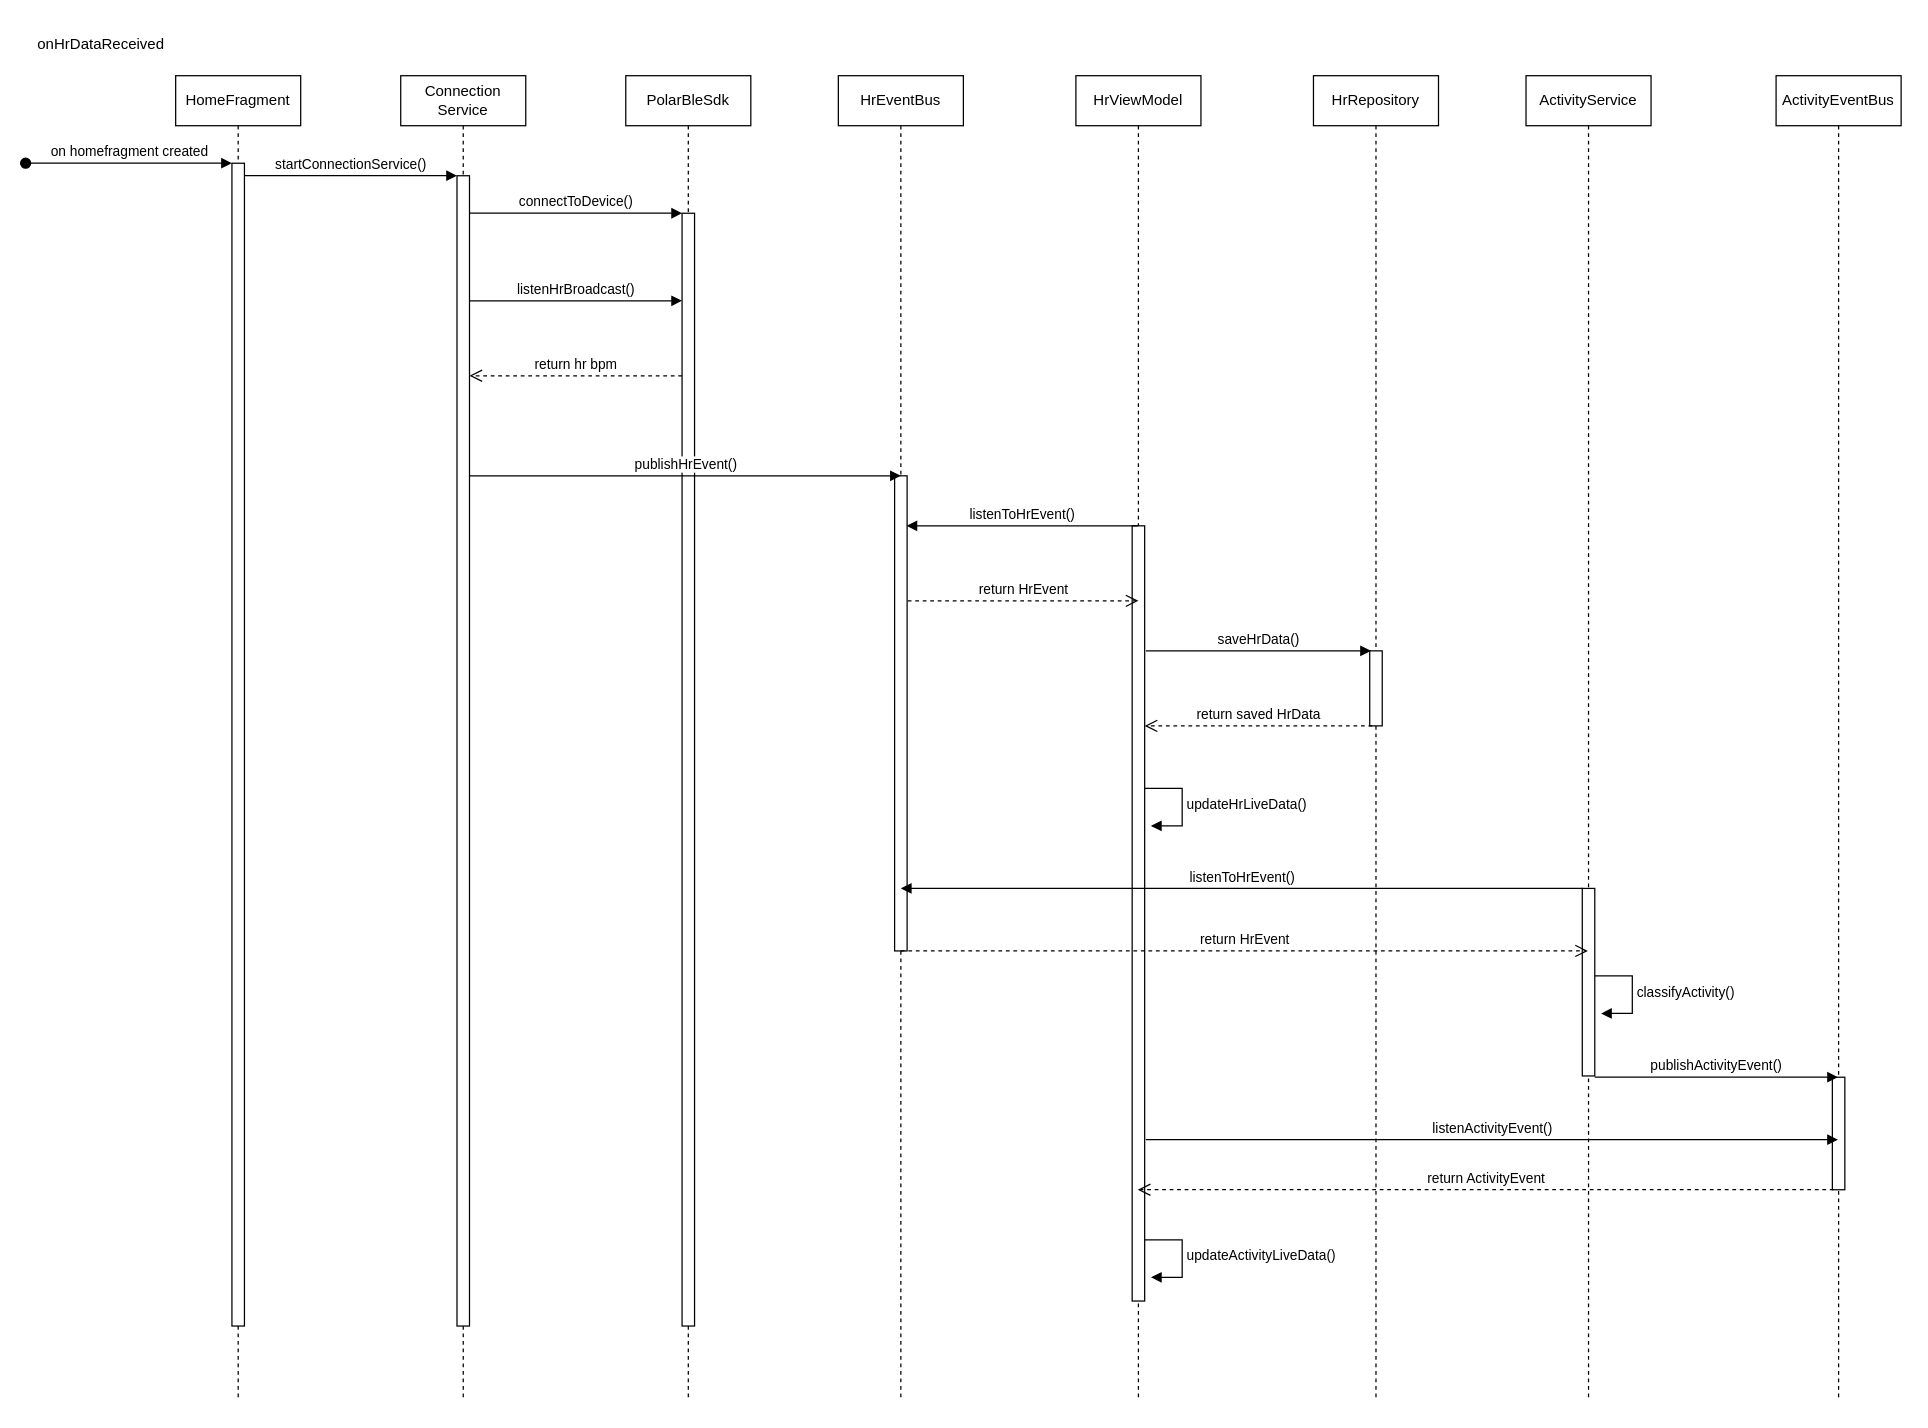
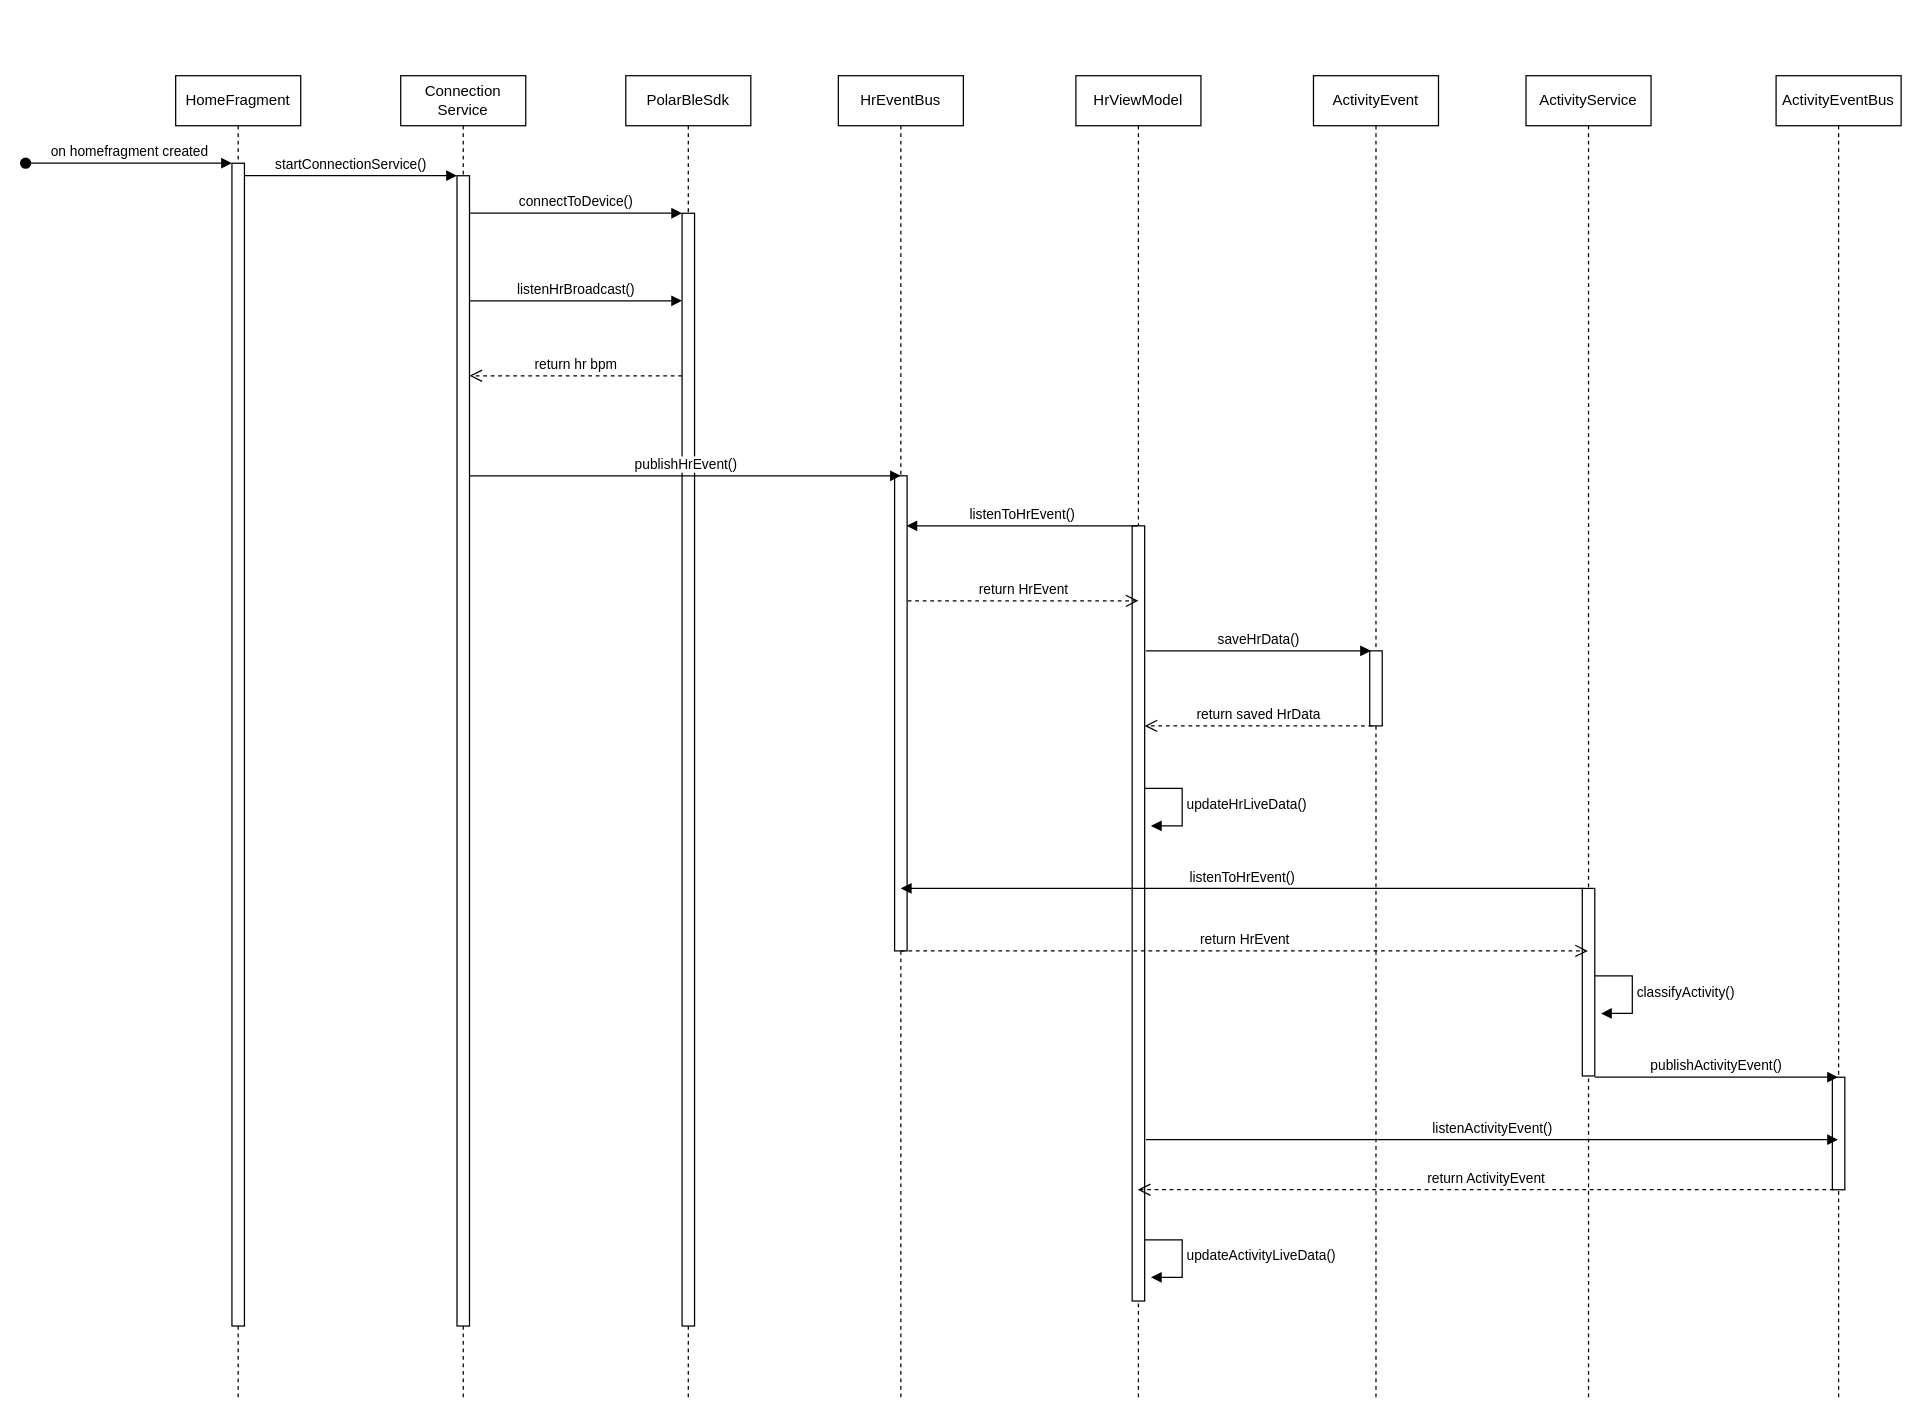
(101, 44) -> none
(1376, 101) -> (1376, 101)
